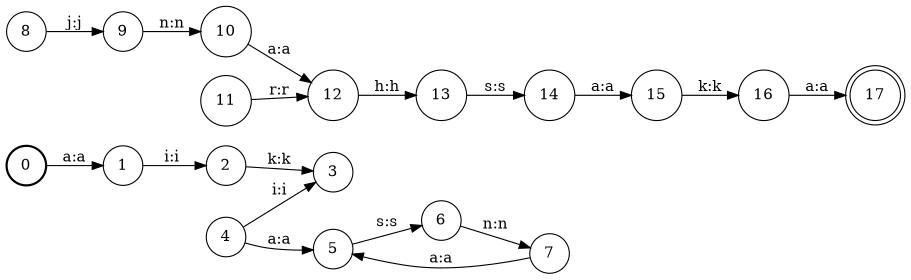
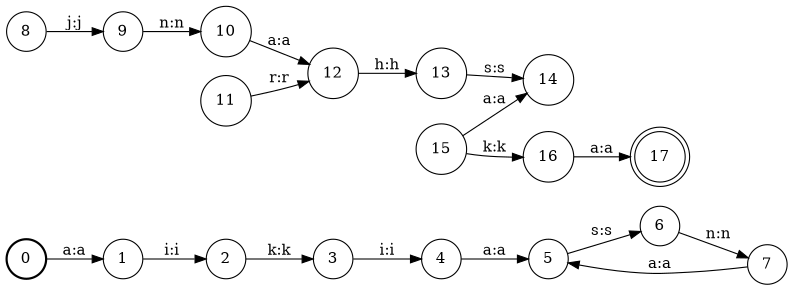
(598, 95) -> (490, 118)
(275, 208) -> (382, 259)
